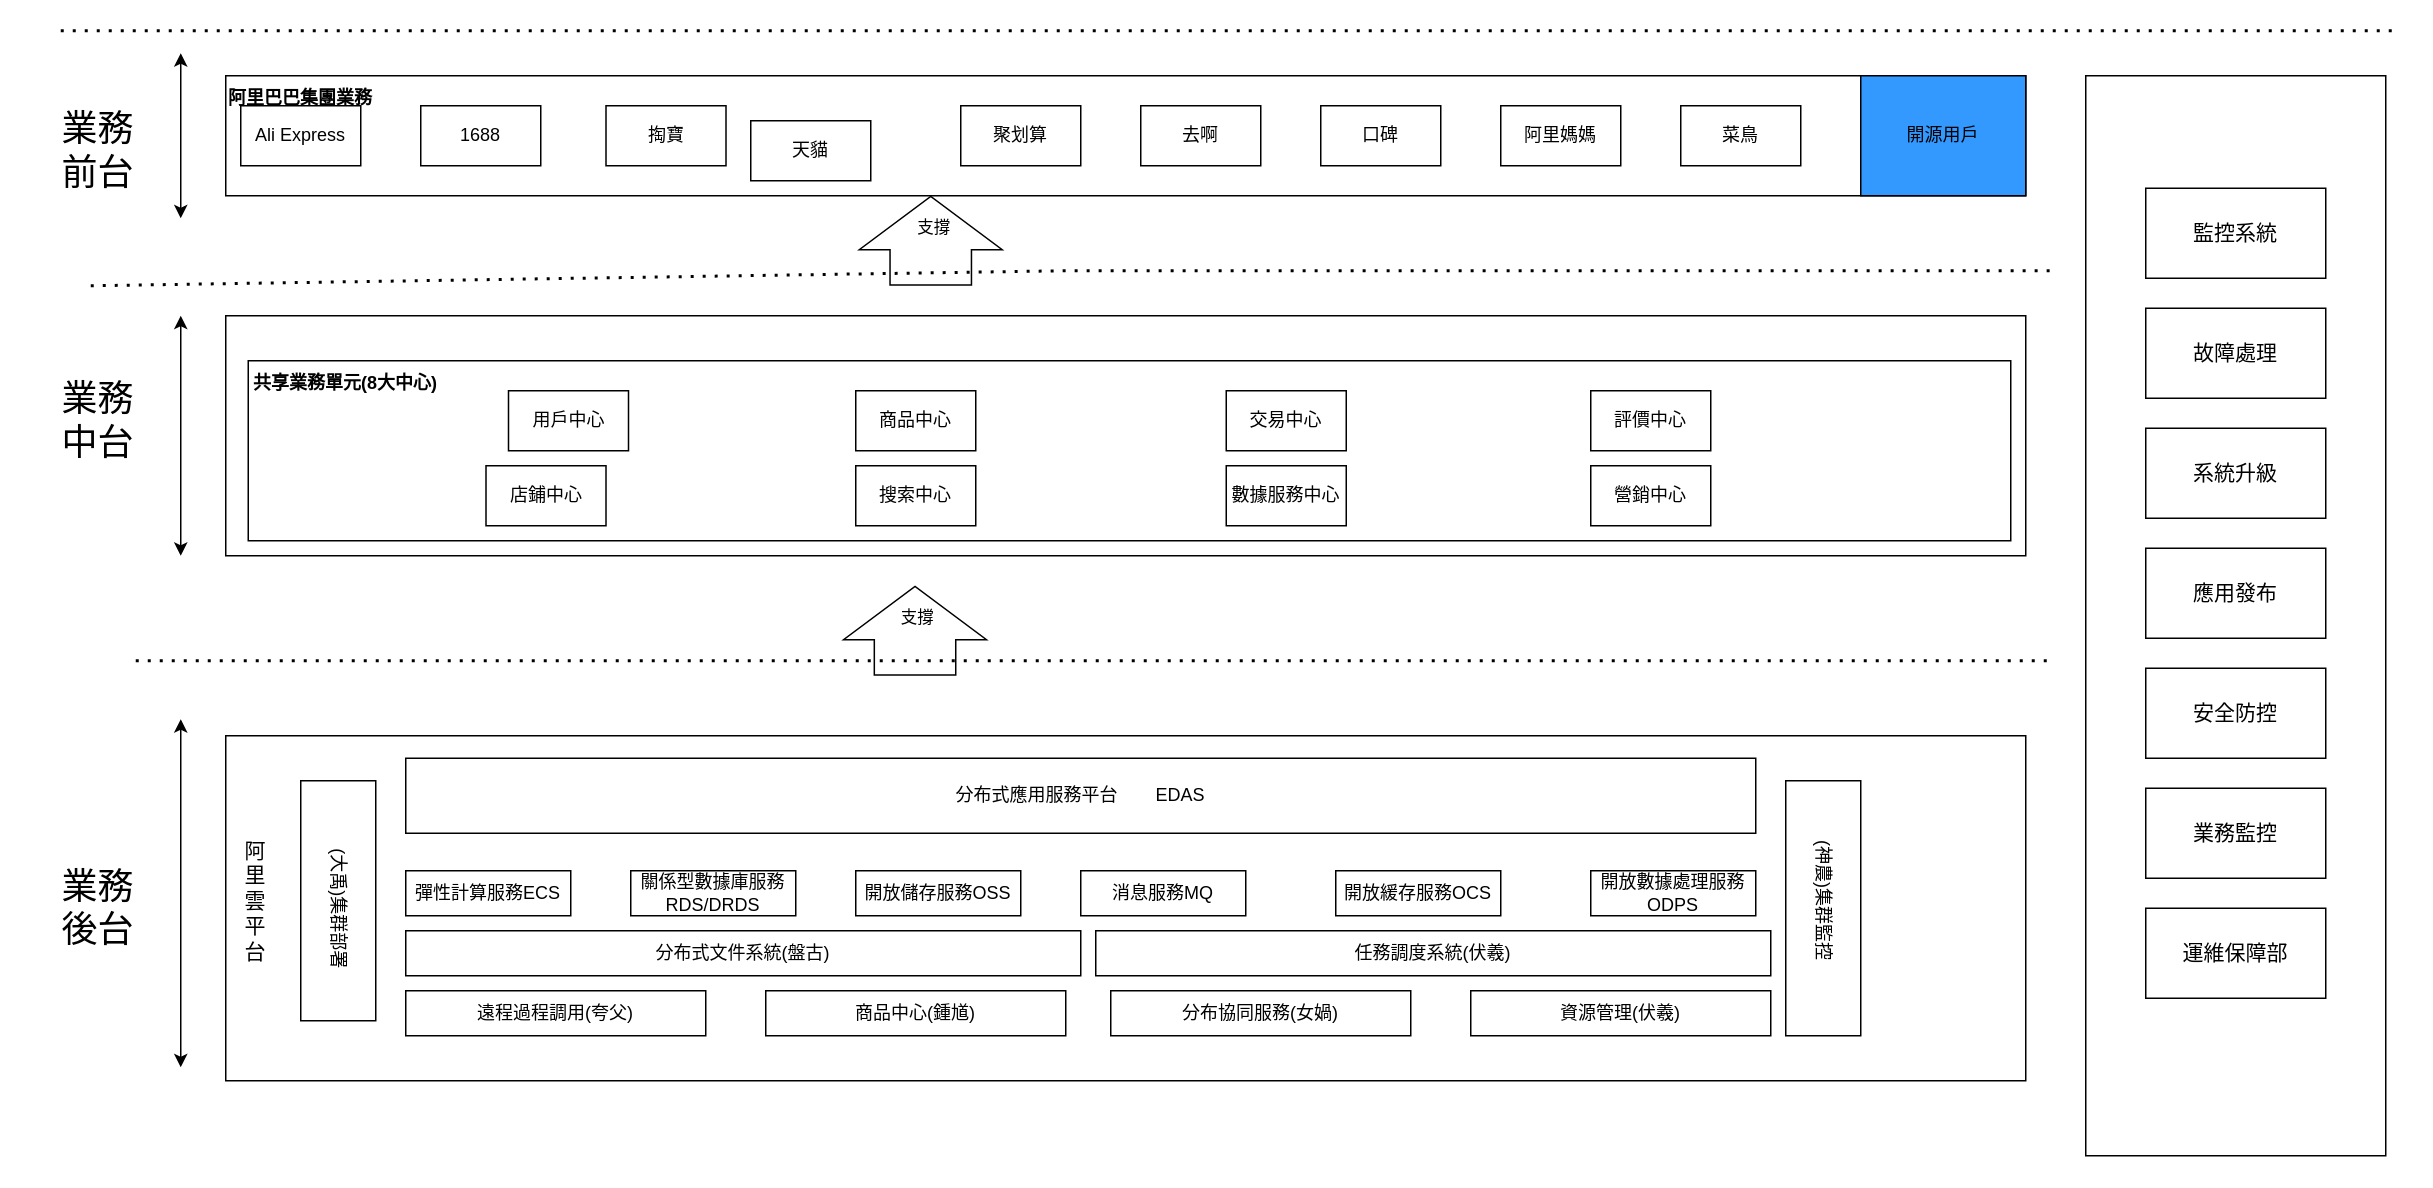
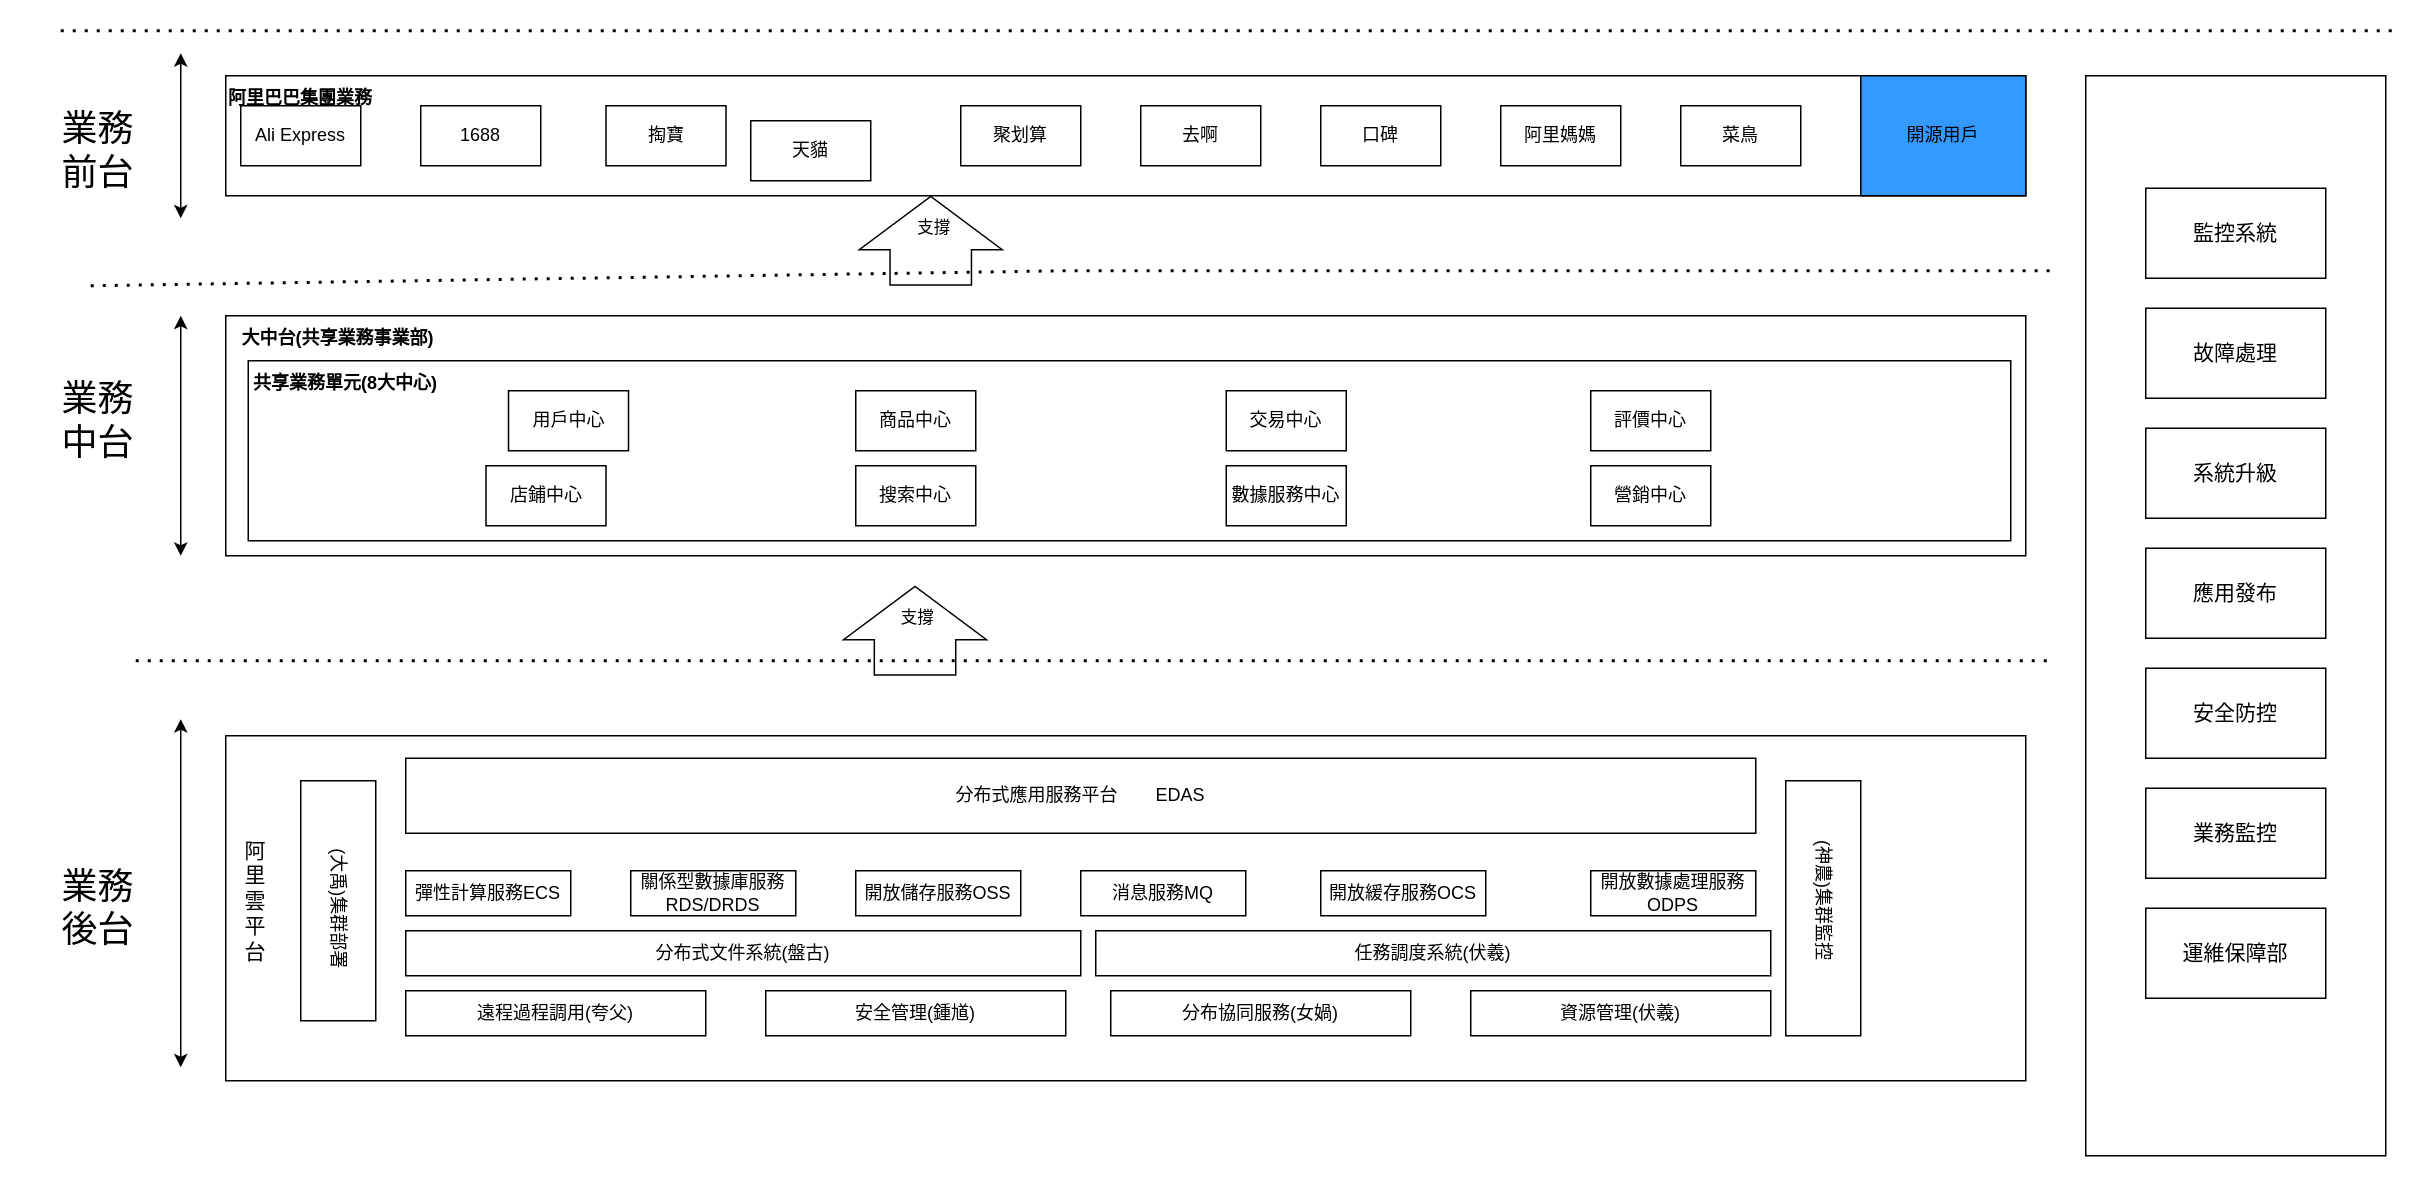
none -> (338, 338)
(1418, 893) -> (1403, 893)
(916, 1013) -> (916, 1013)
